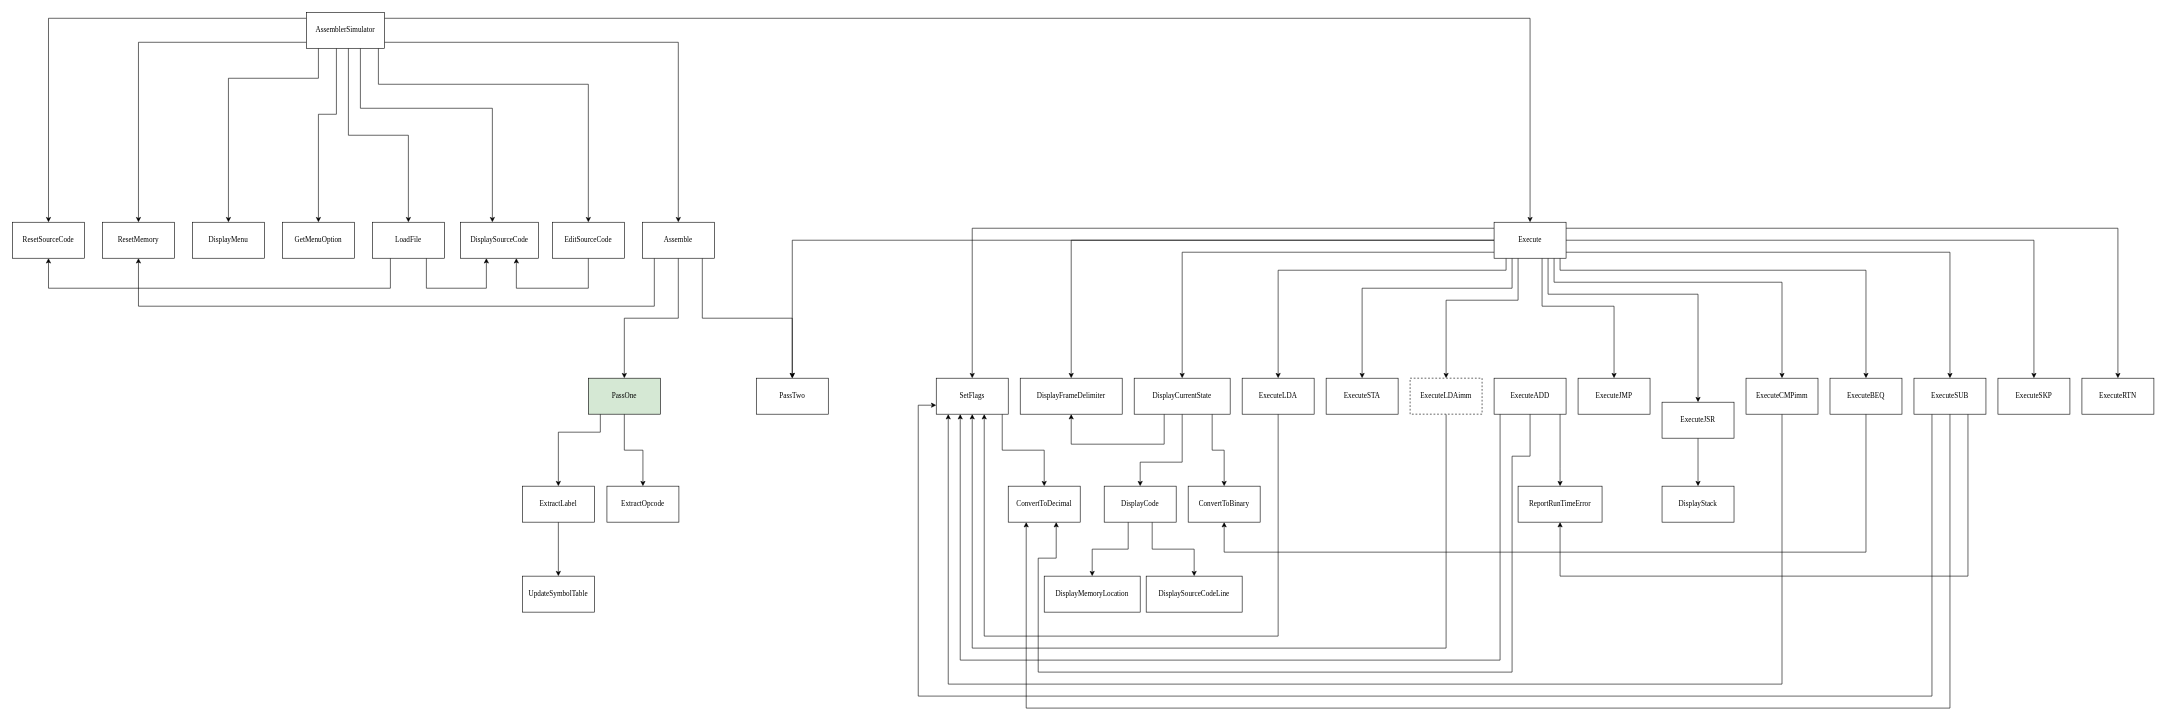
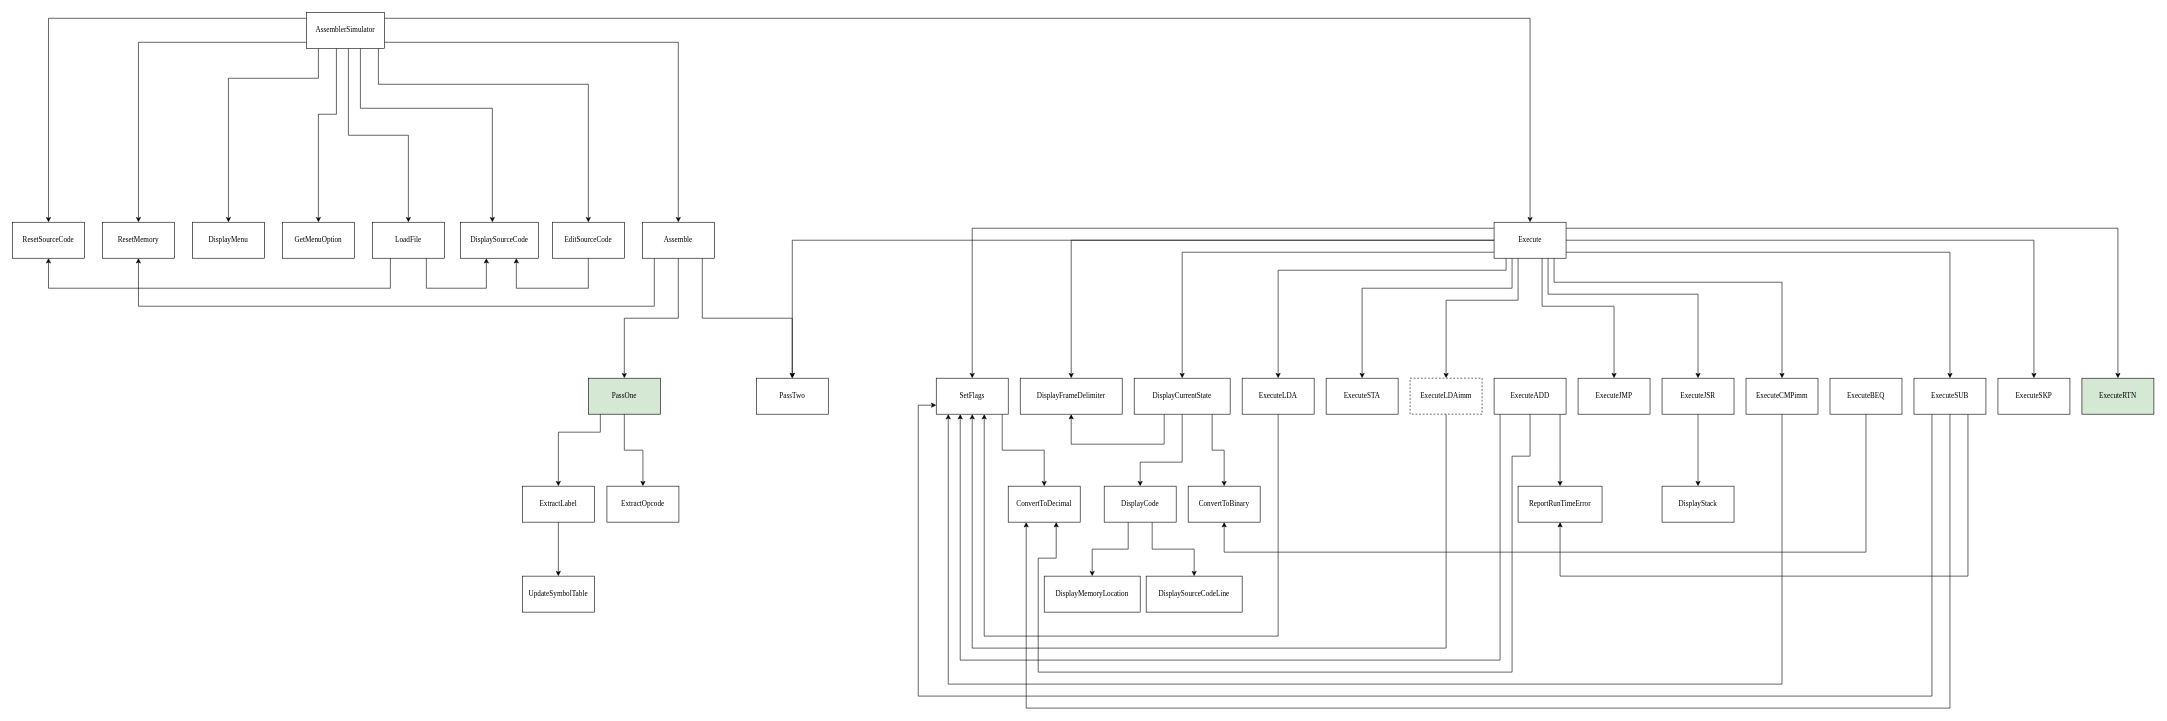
(1865, 270) -> none
(2118, 396) -> (2118, 396)
(1698, 420) -> (1698, 396)
